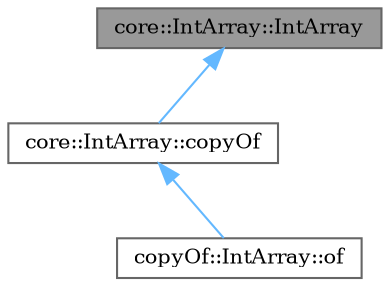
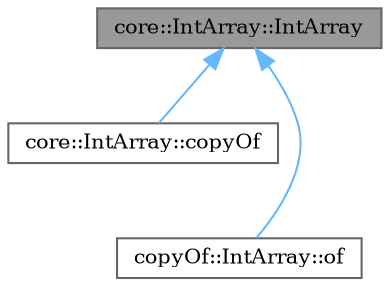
(198, 209) -> (300, 154)
